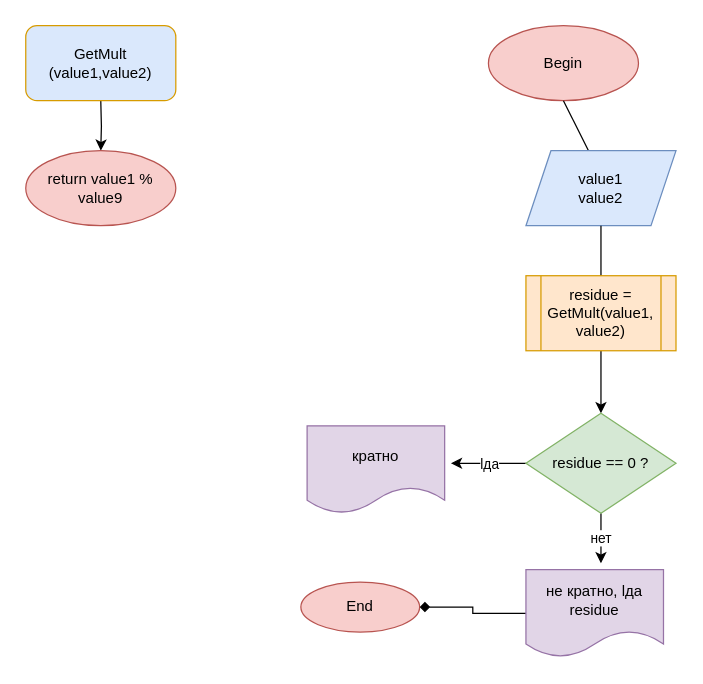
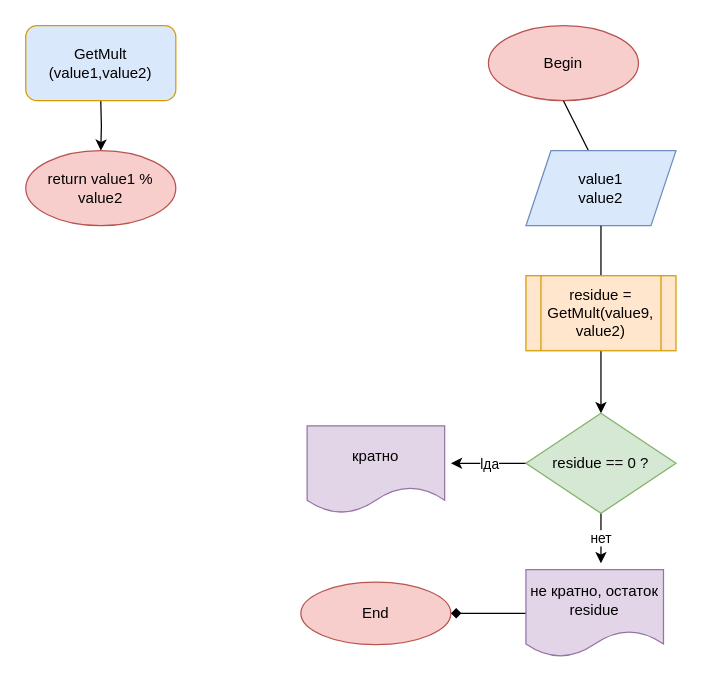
(101, 188) -> (101, 188)
(601, 313) -> (601, 313)
(594, 601) -> (594, 601)
(360, 607) -> (376, 613)
